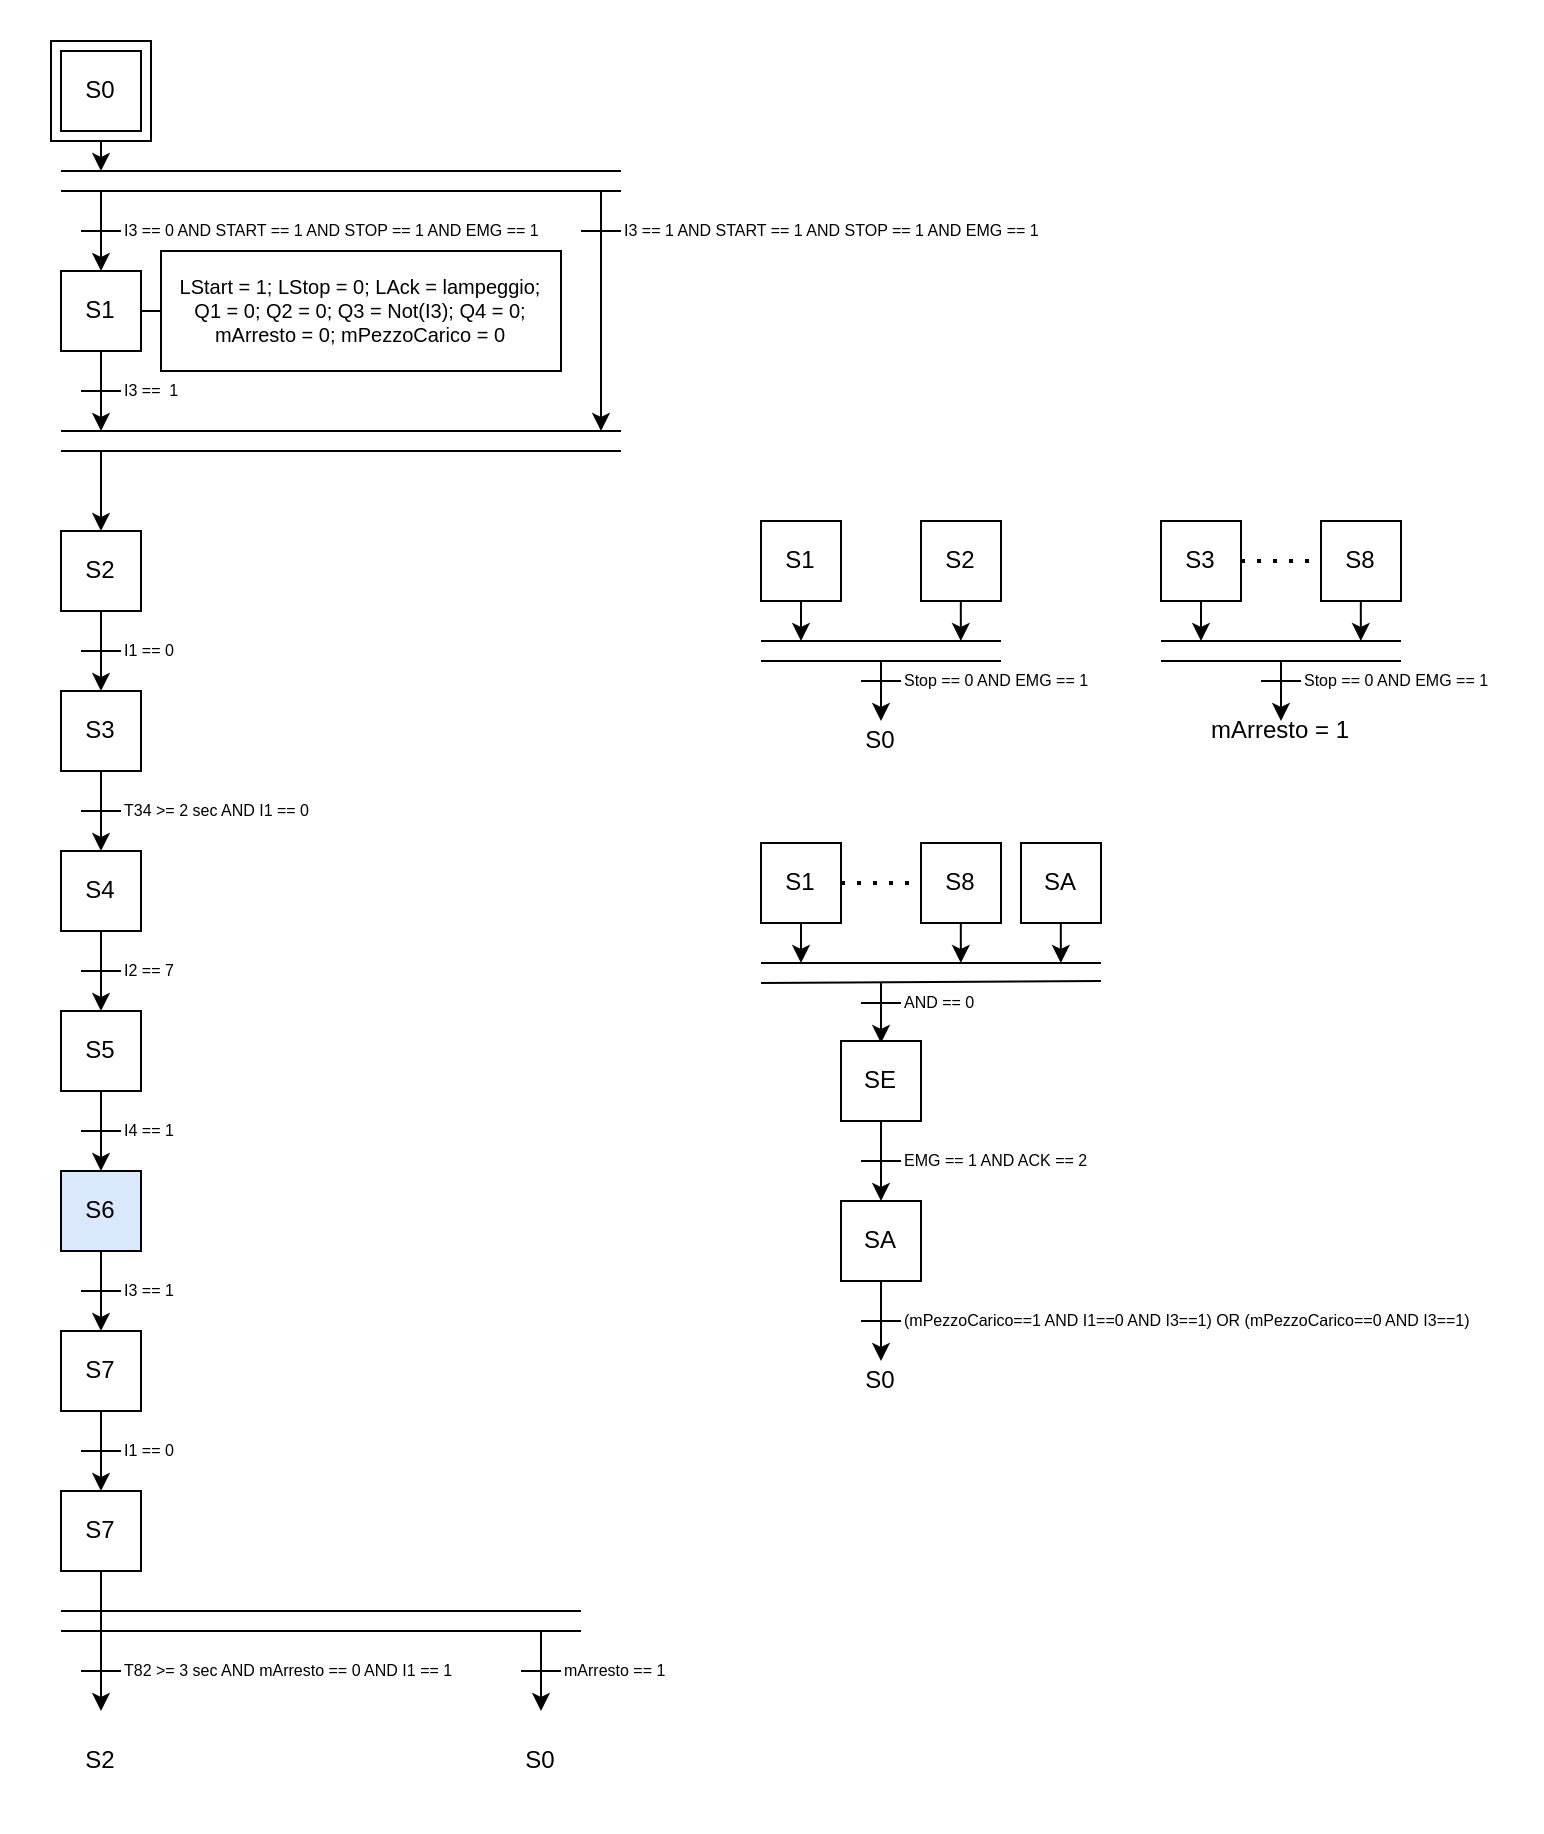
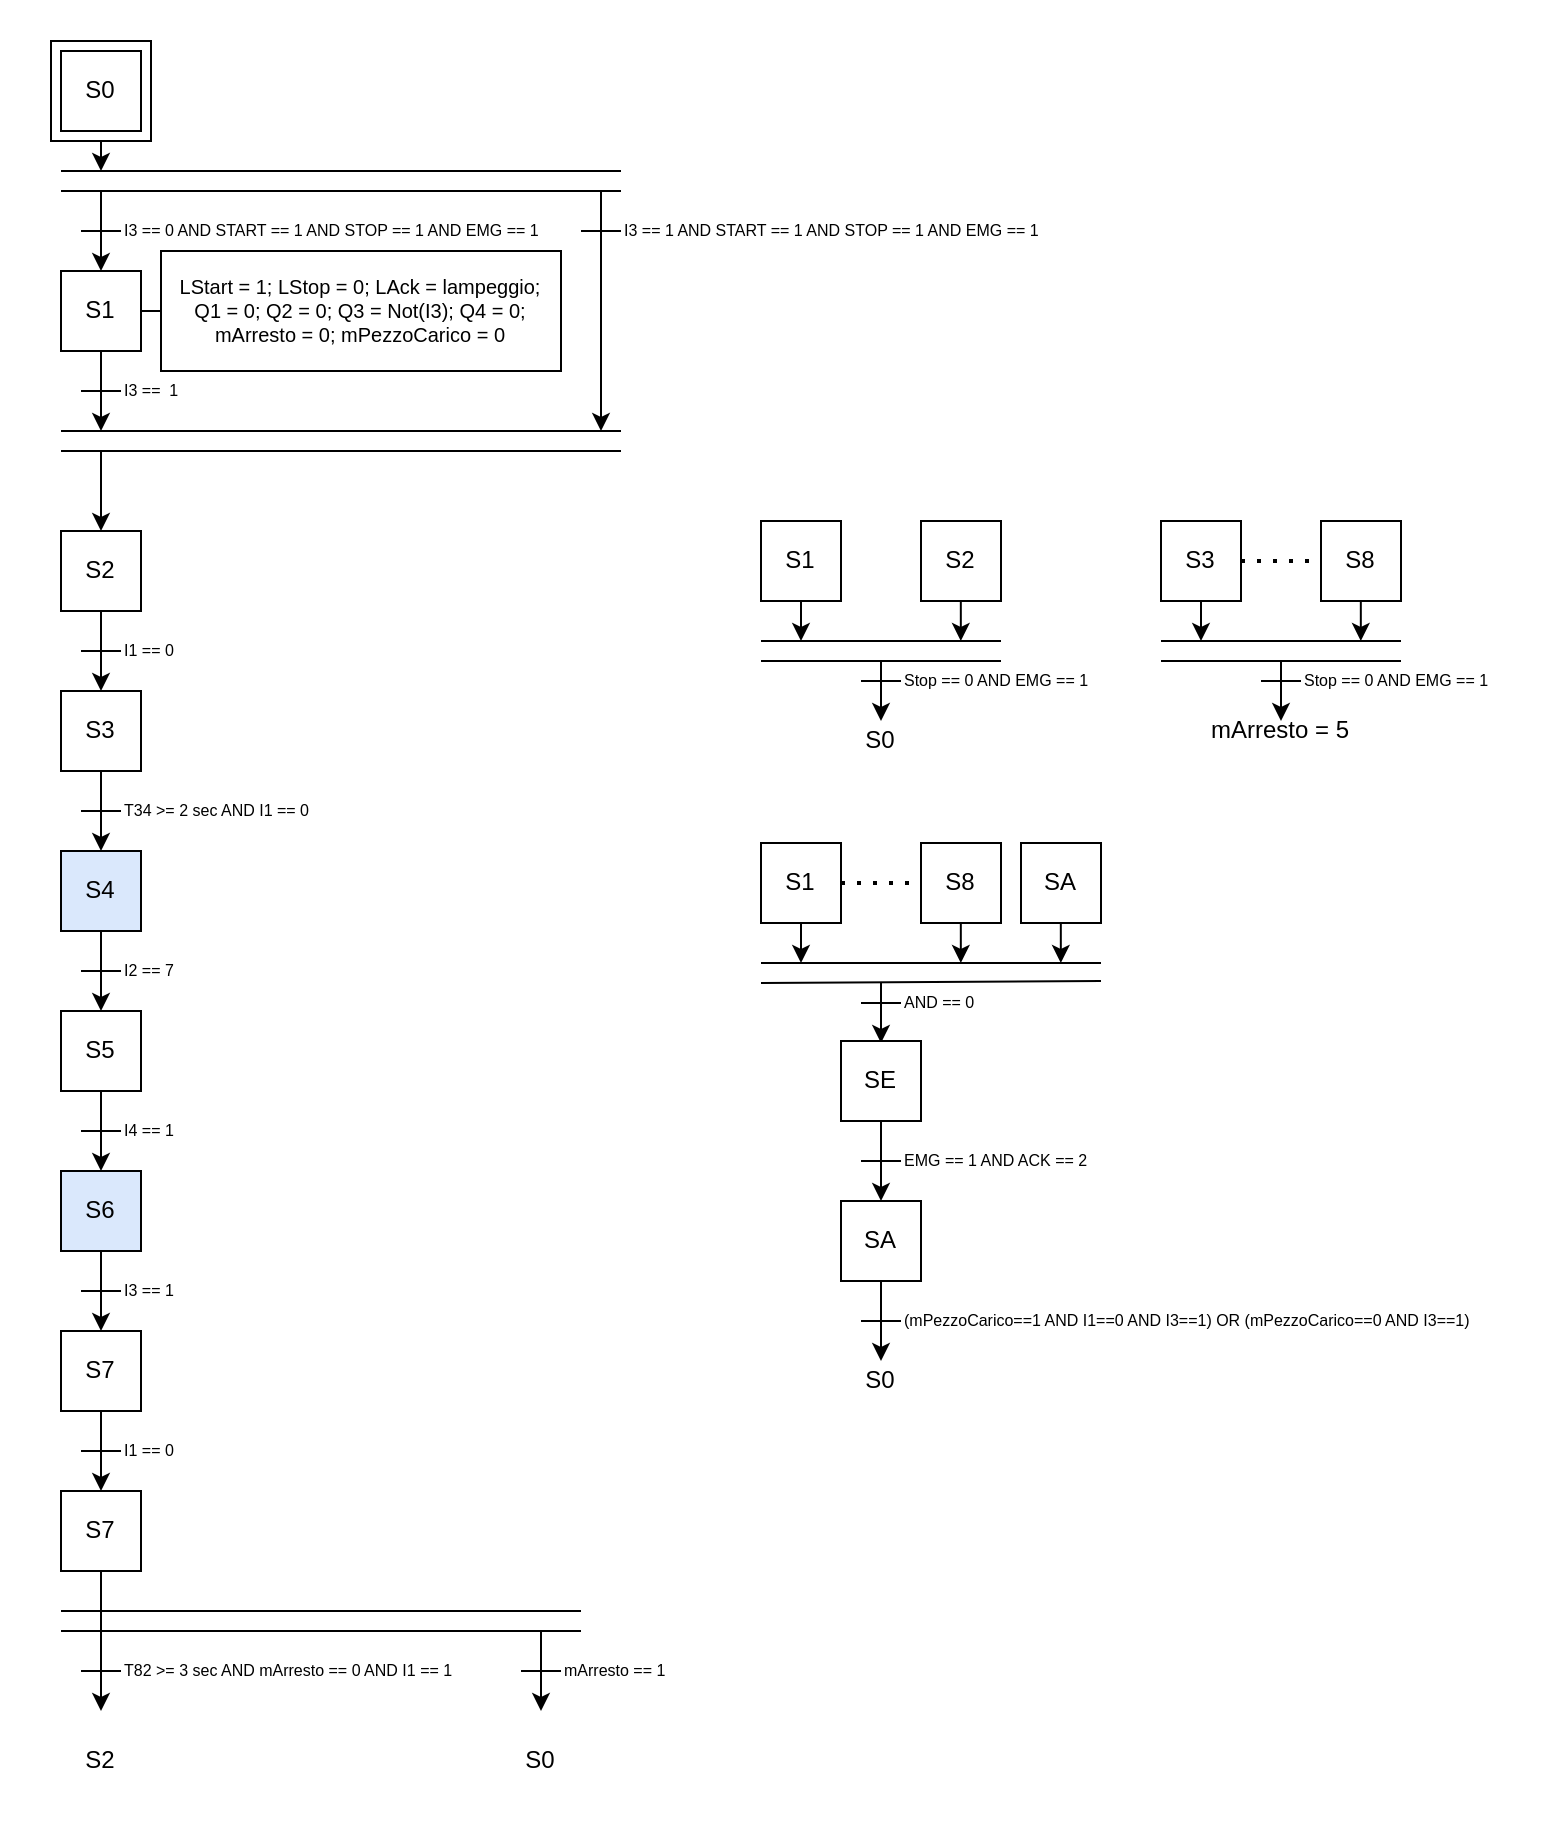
(1281, 731) -> (1281, 731)
(101, 891) -> (101, 891)
